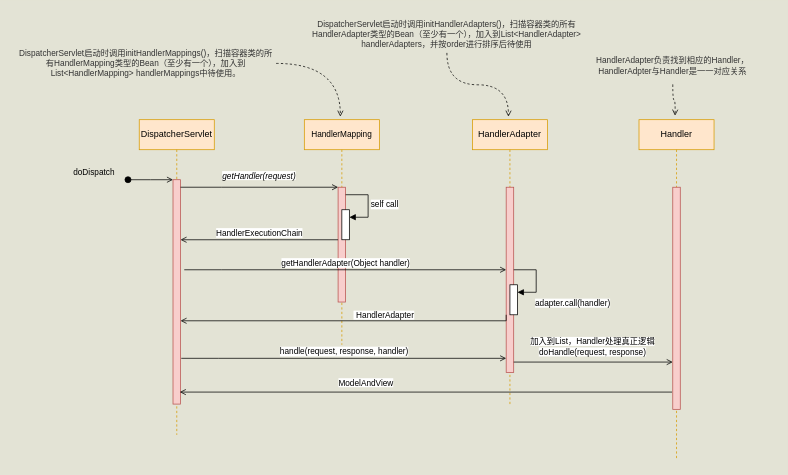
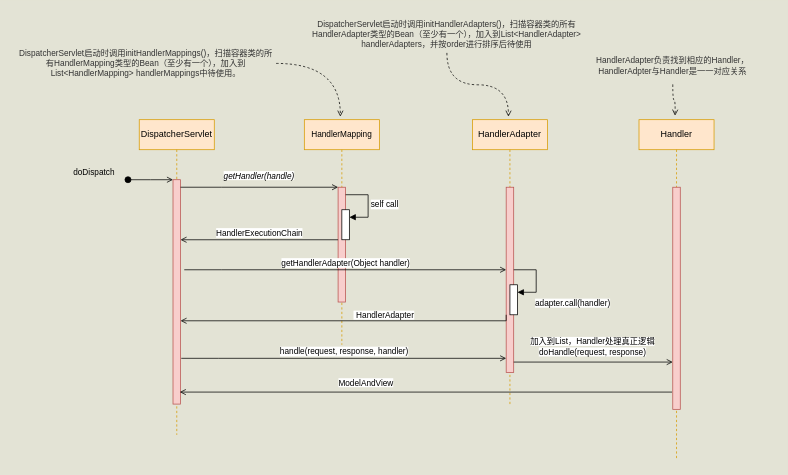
(259, 176) -> (259, 176)
